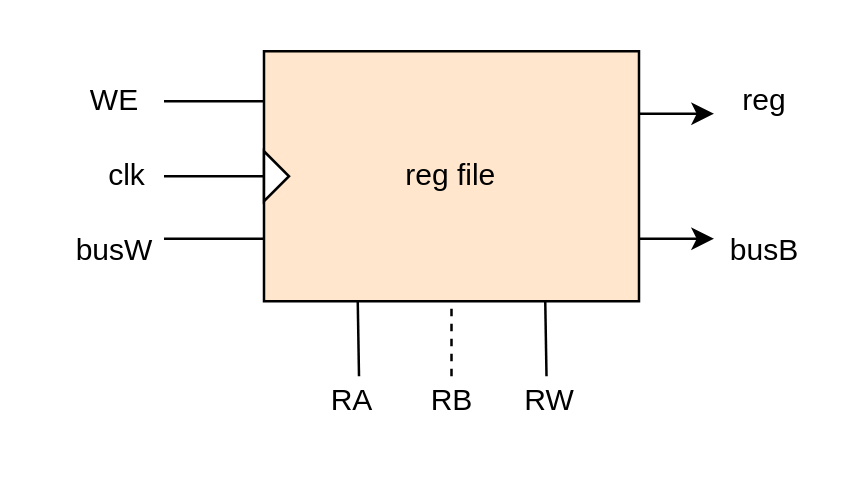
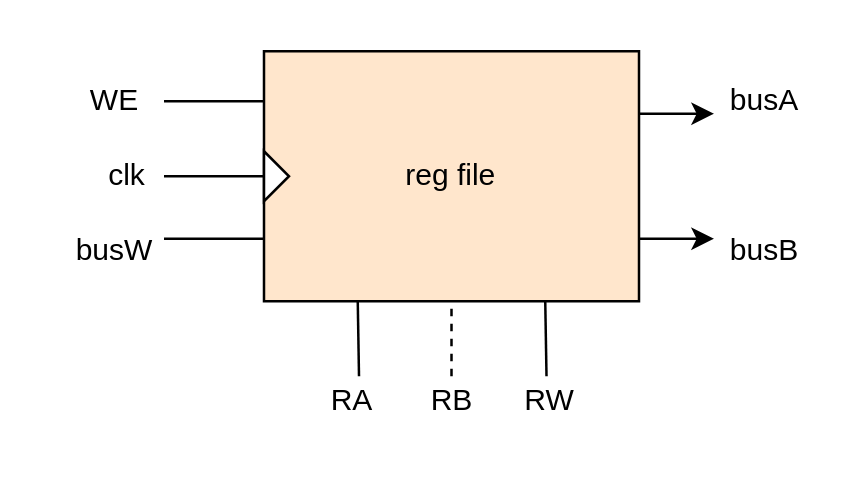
(765, 101) -> (765, 101)
